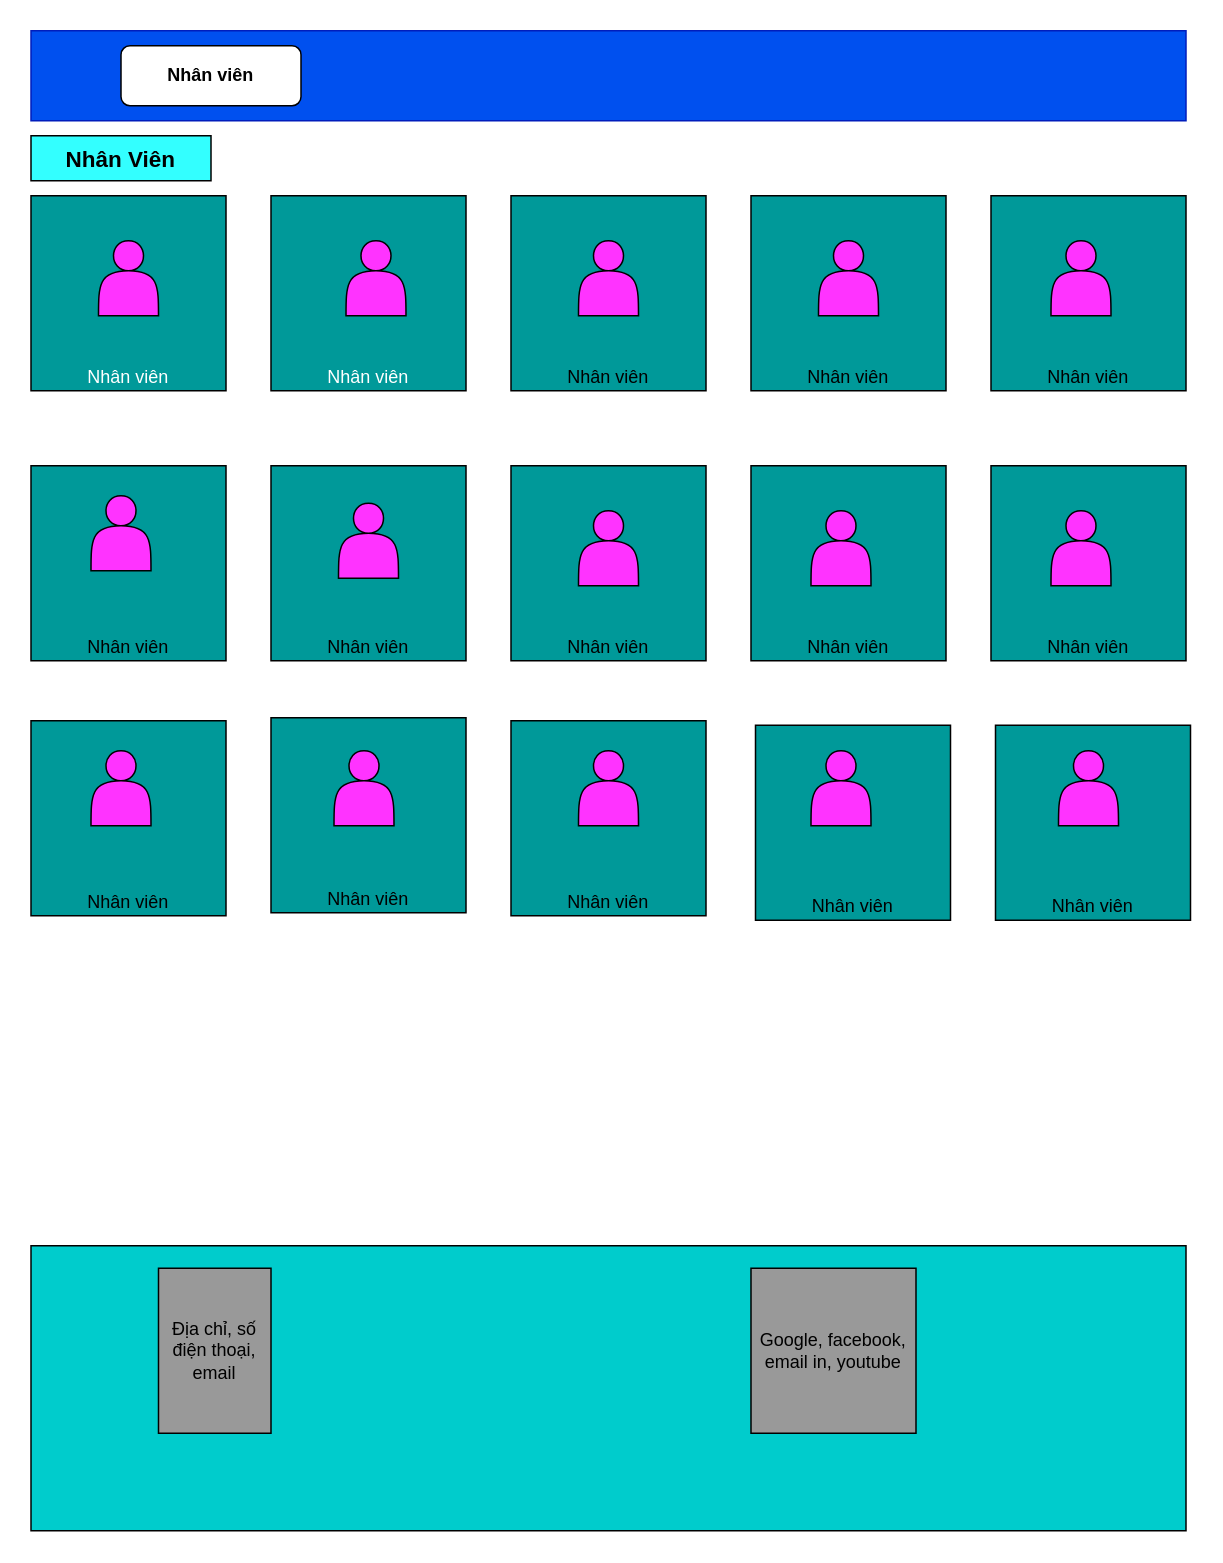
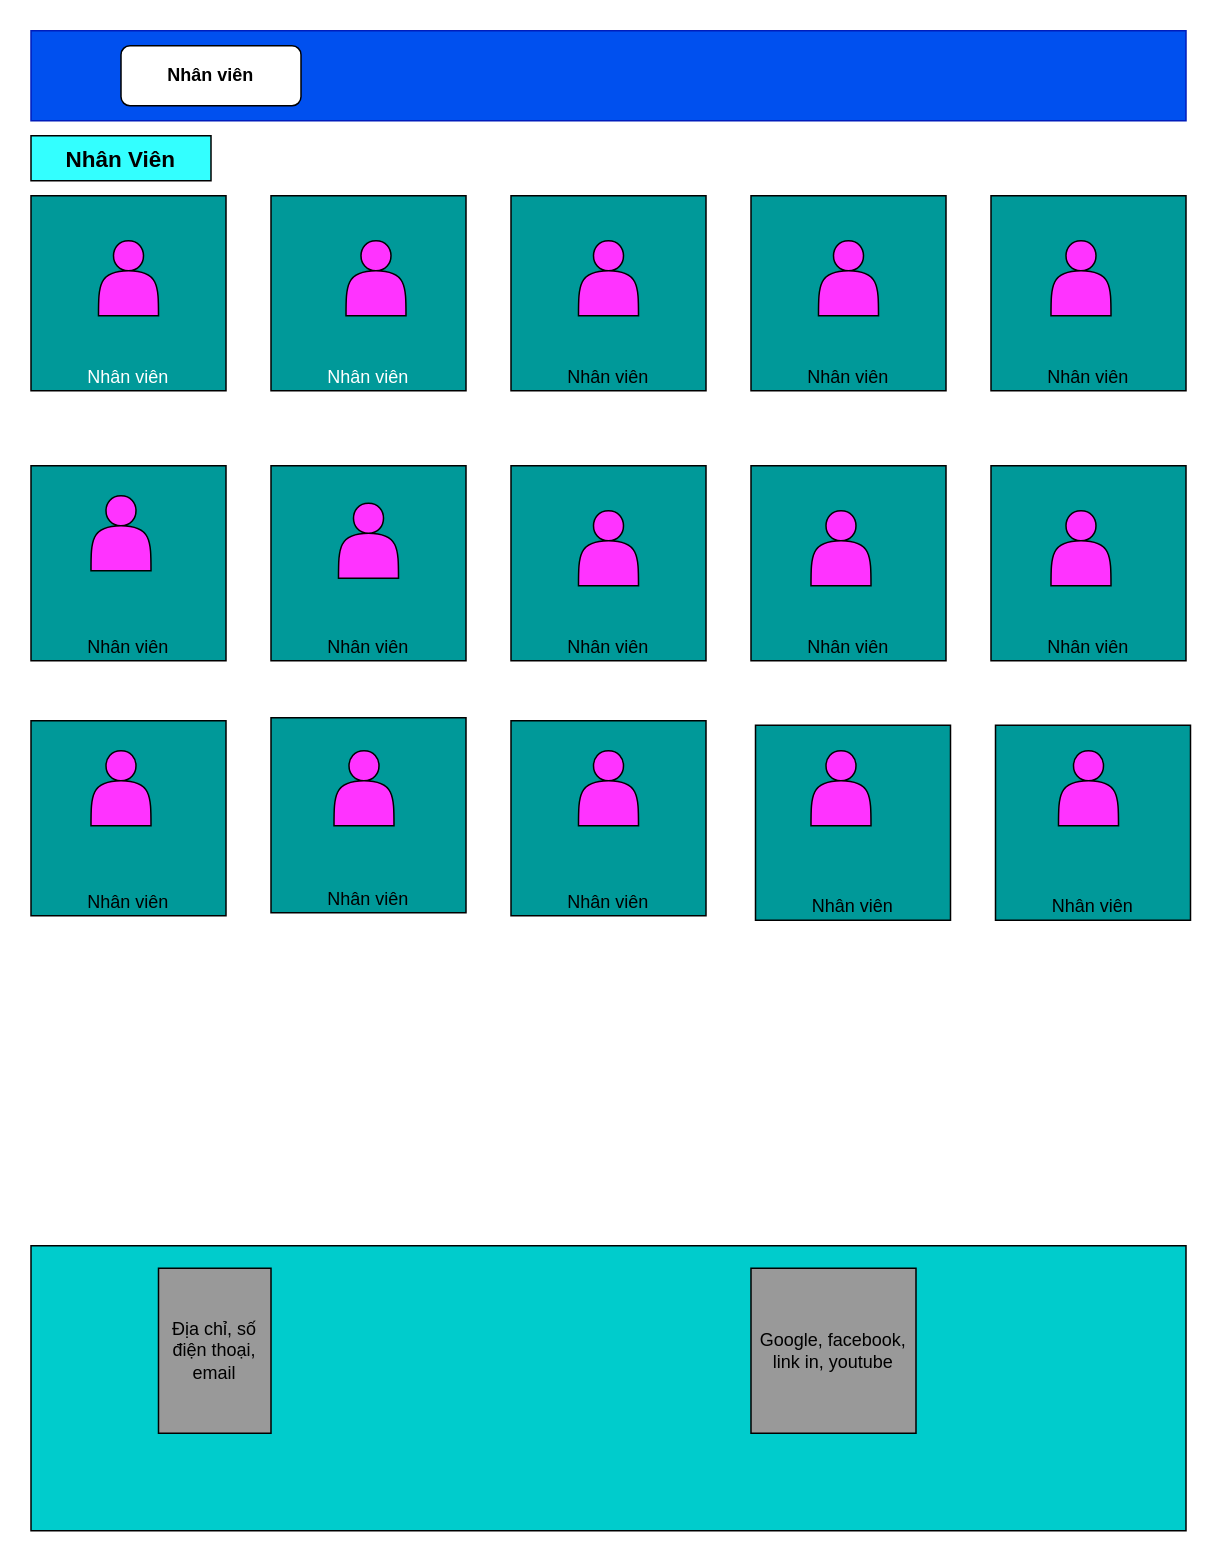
(833, 1351) -> (833, 1351)
